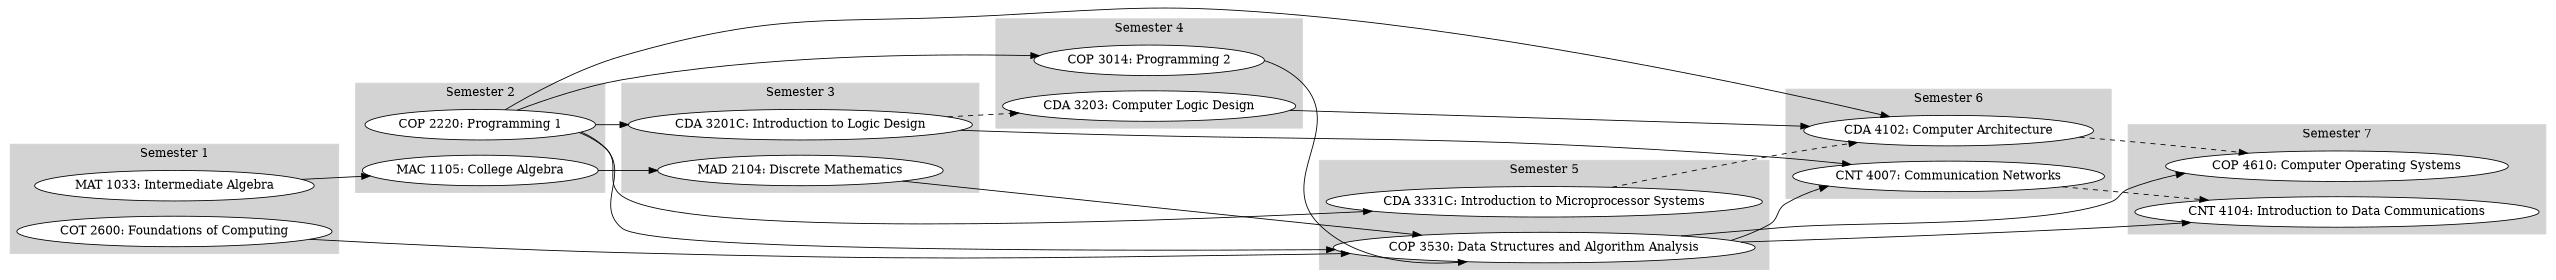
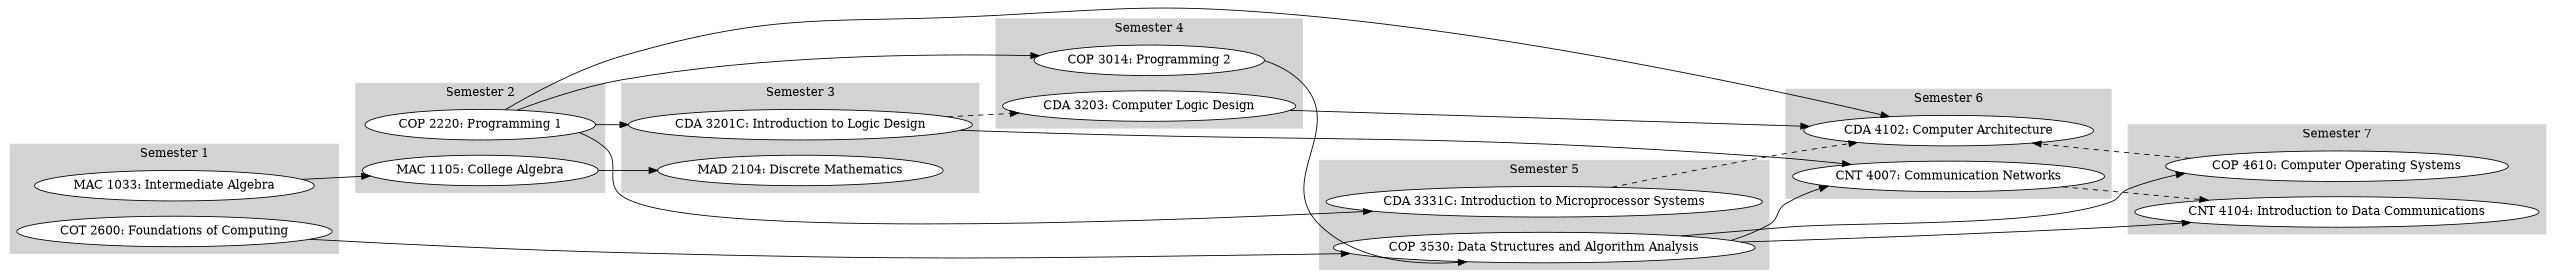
(2159, 144) -> (2119, 152)
(174, 186) -> (174, 186)
(1158, 208) -> none
(916, 248) -> none
